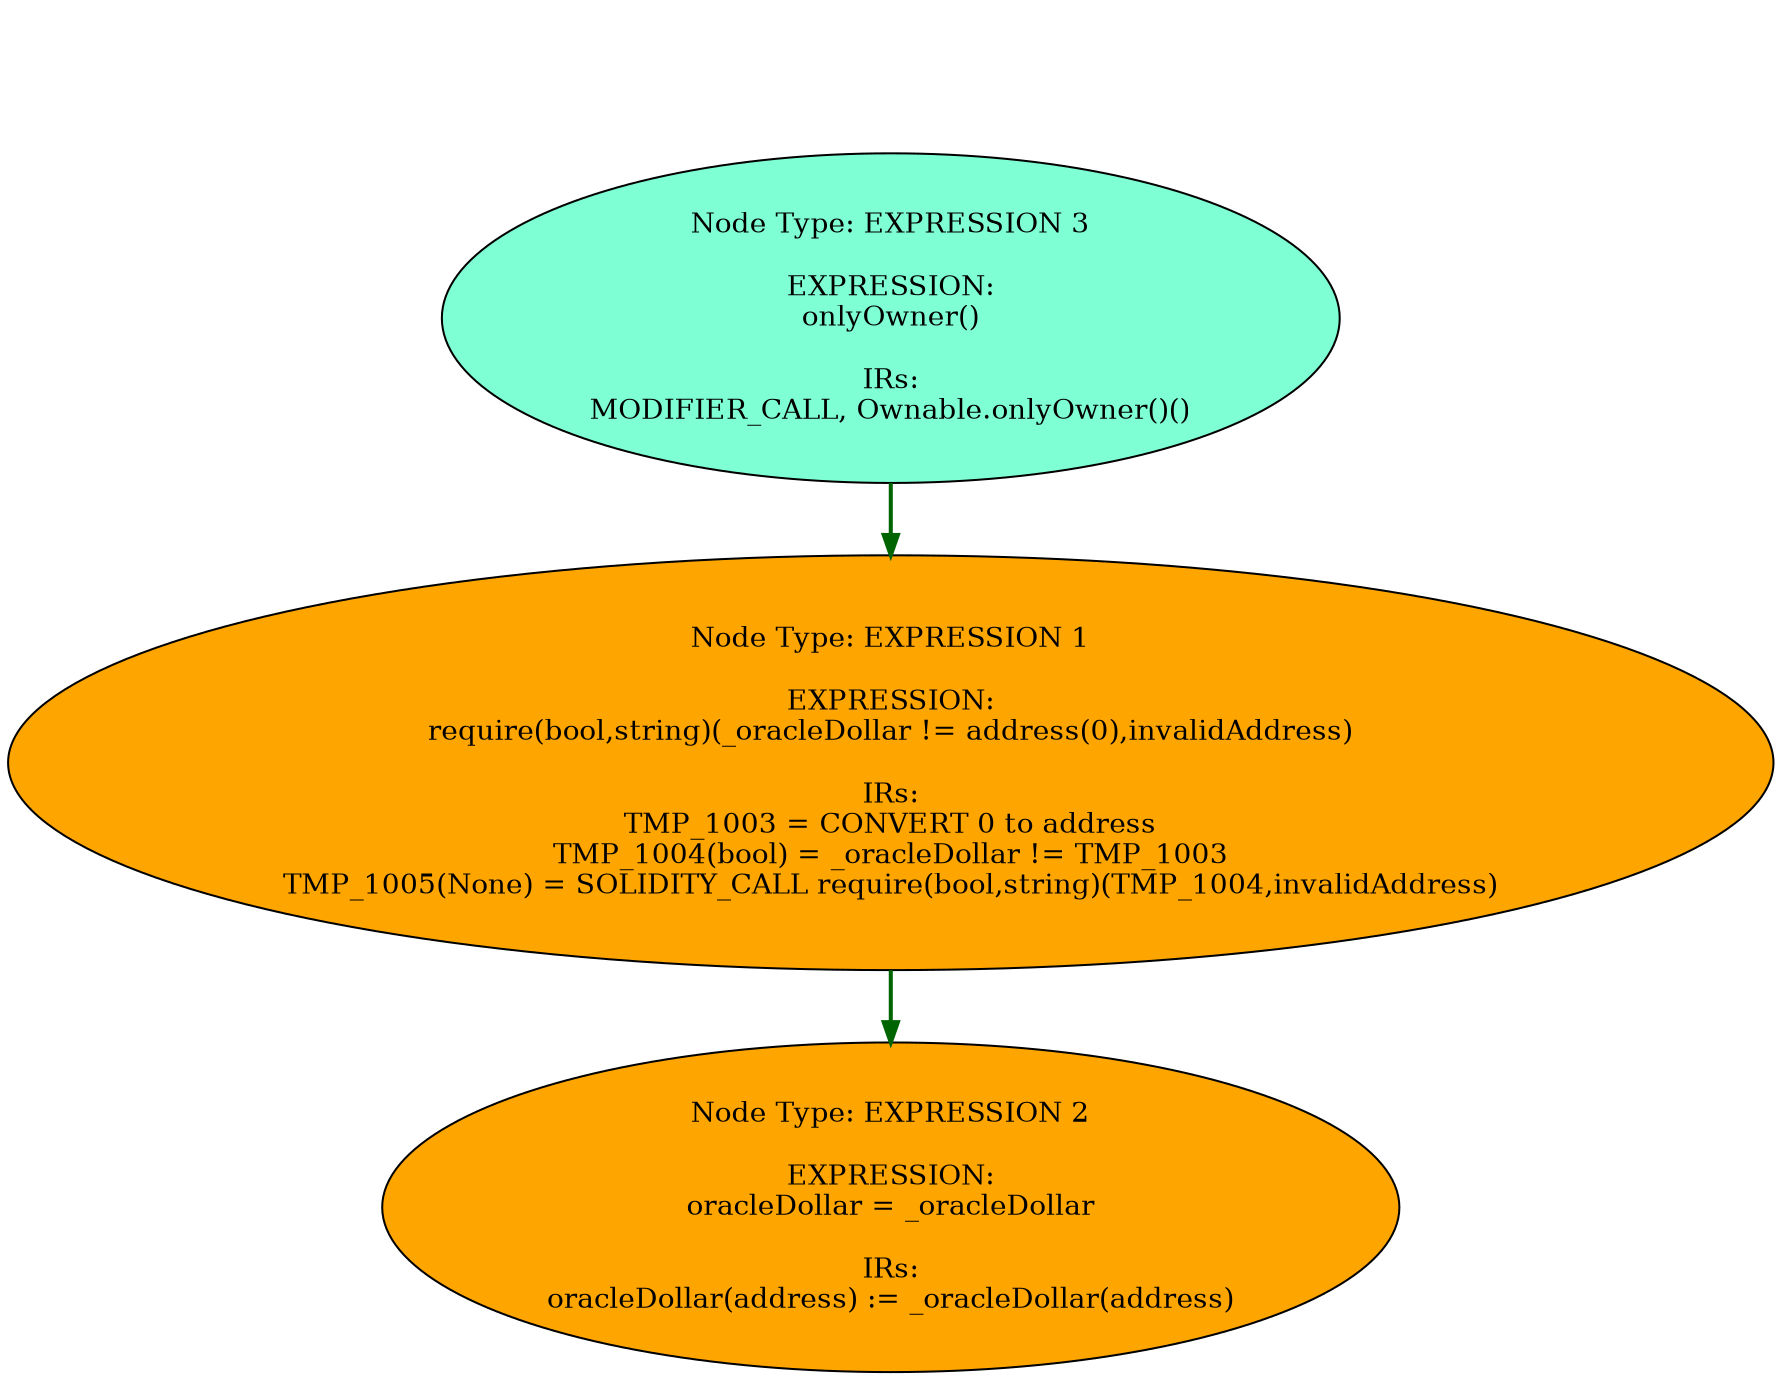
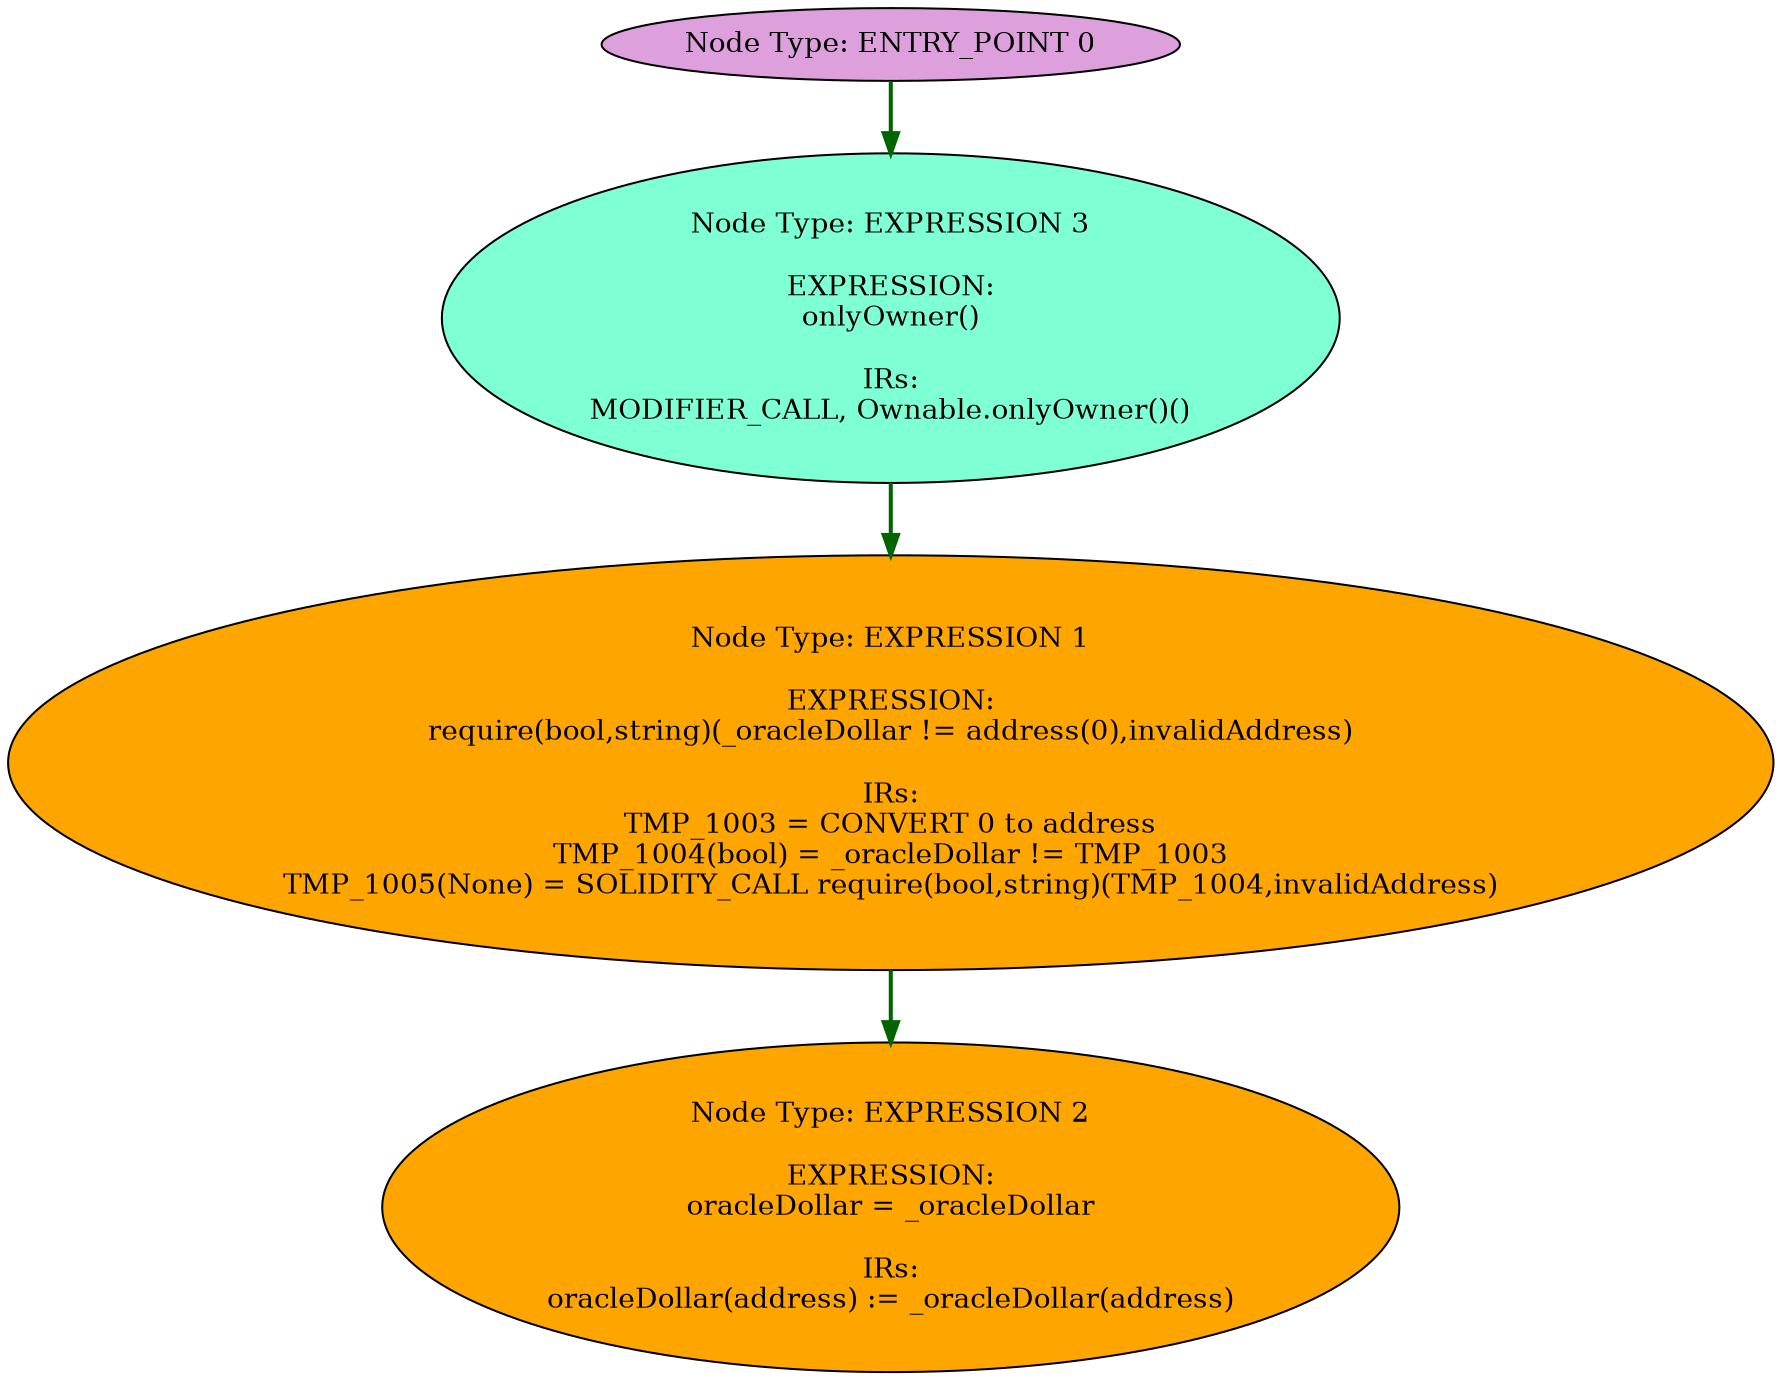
none -> (891, 44)
